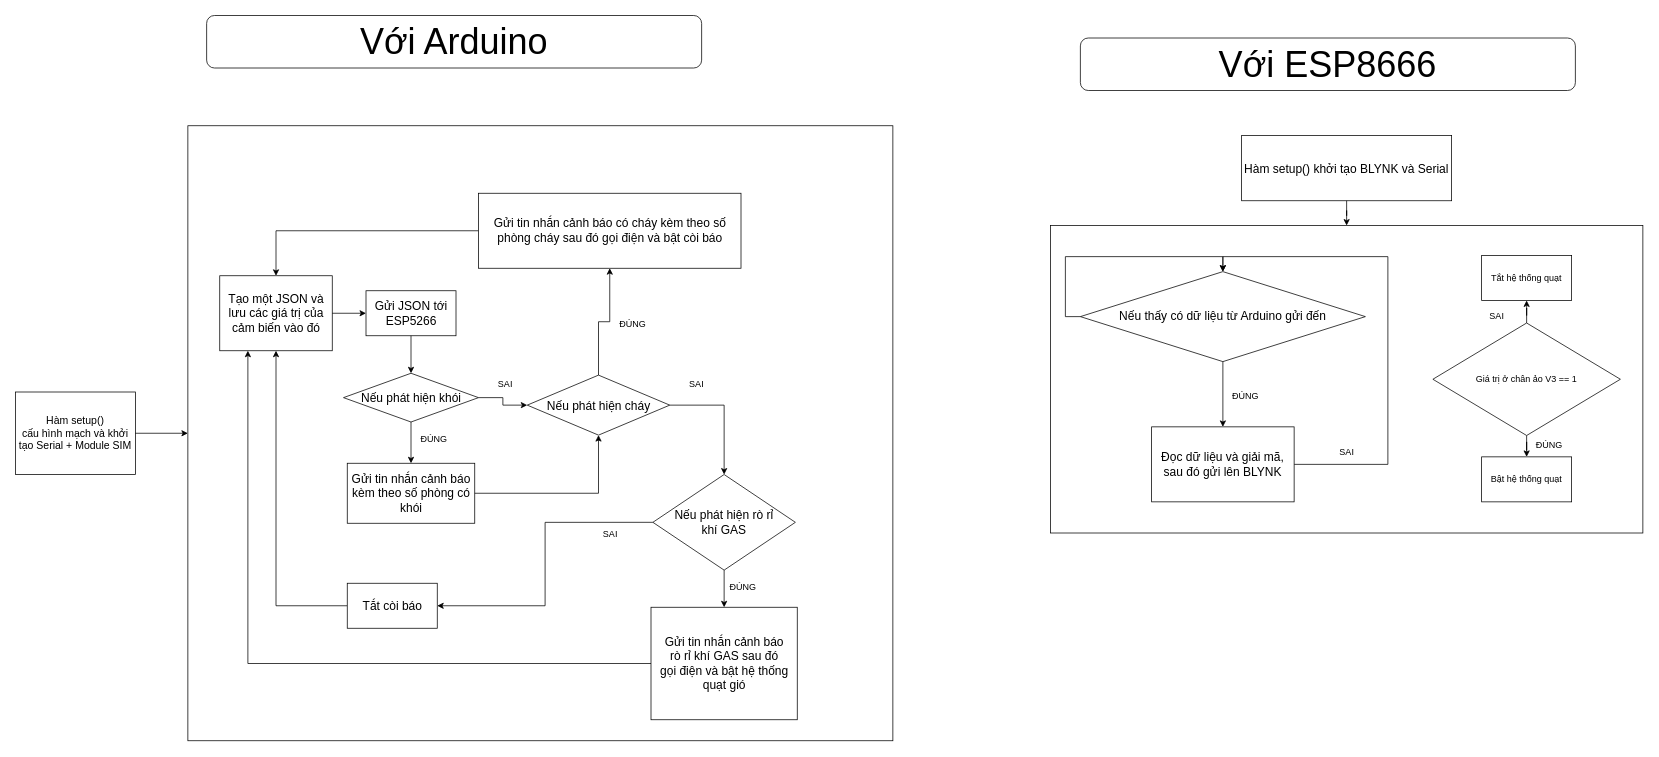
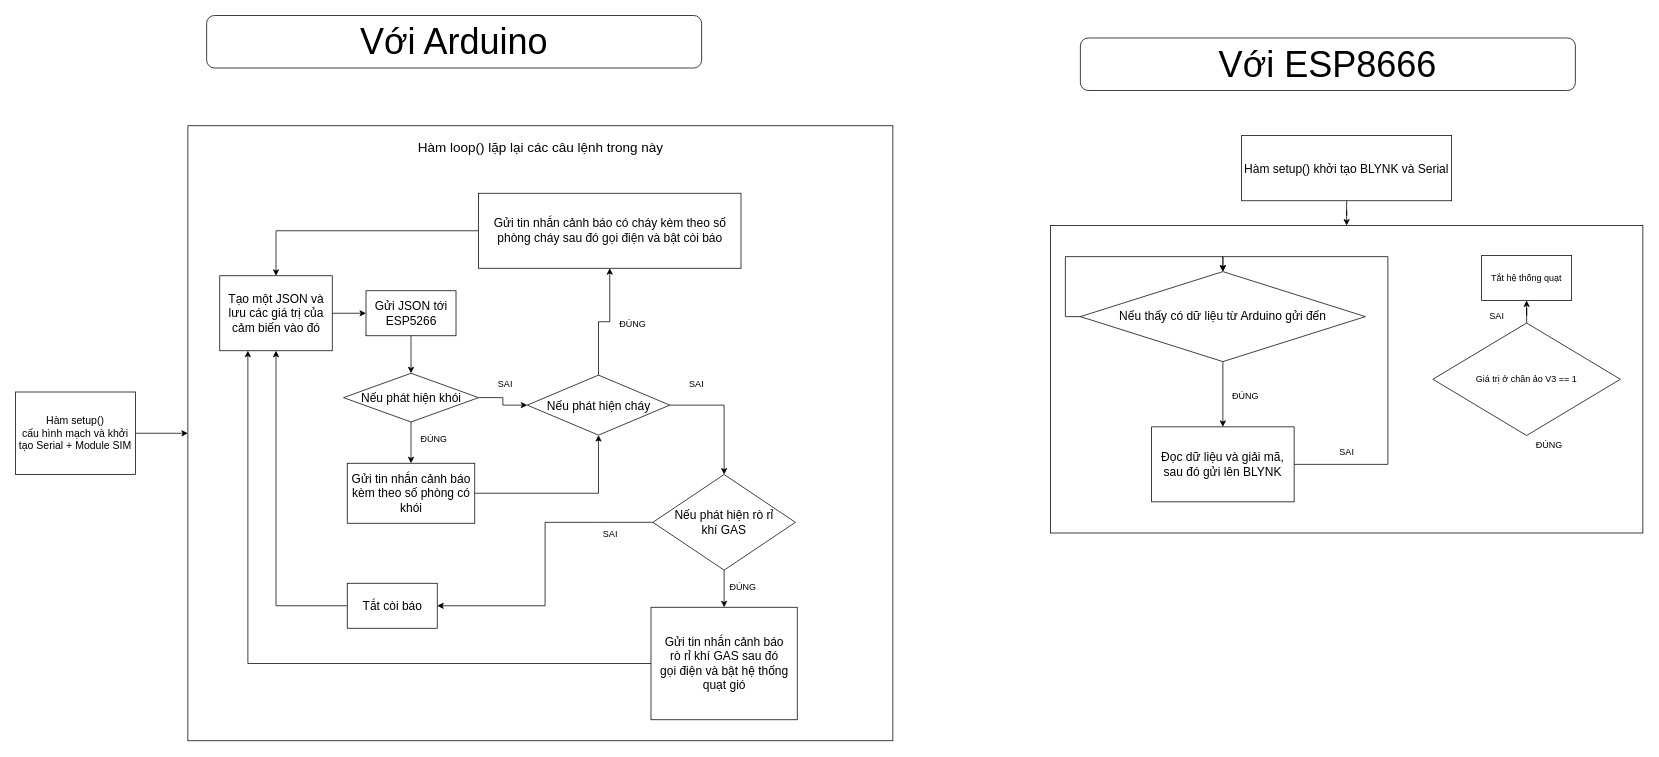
none -> (540, 148)
(1527, 449) -> none
(1527, 479) -> none
